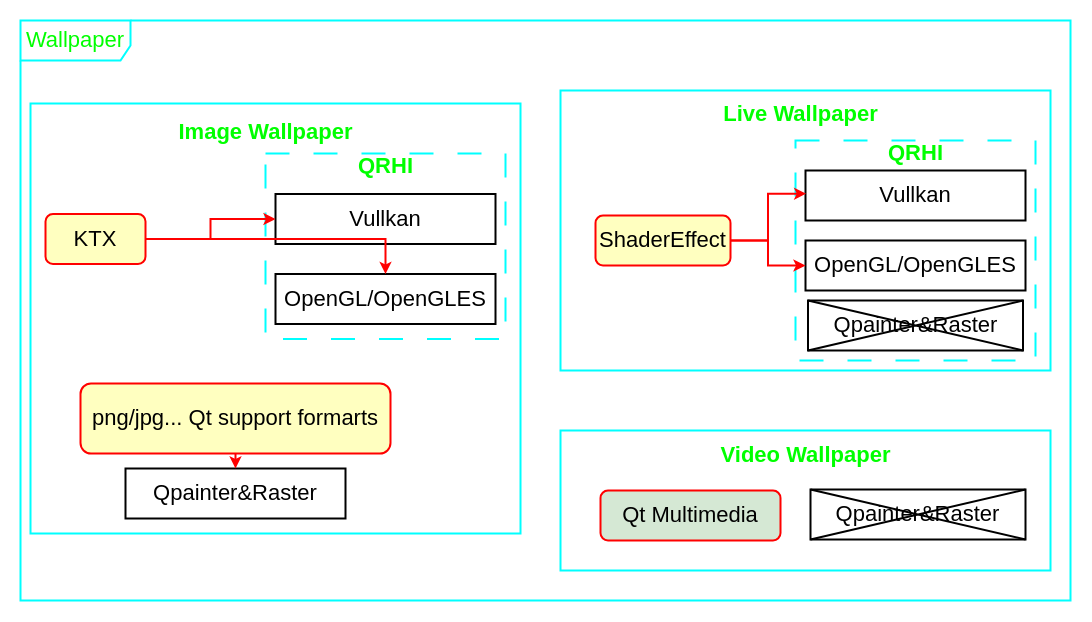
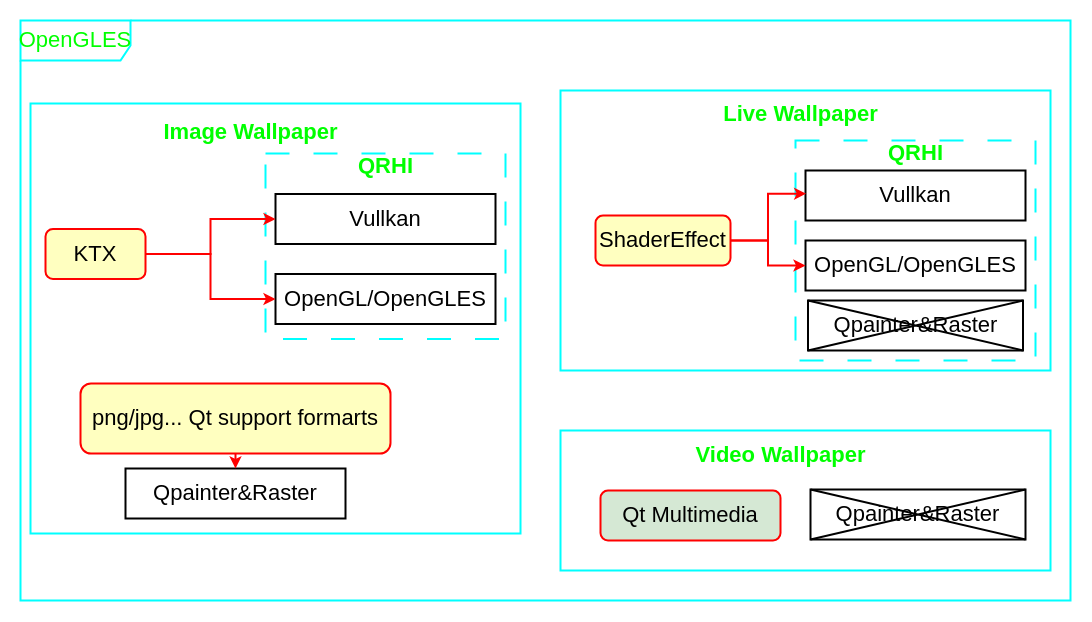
(76, 41) -> (76, 41)
(266, 133) -> (251, 133)
(96, 239) -> (96, 254)
(806, 455) -> (781, 455)
